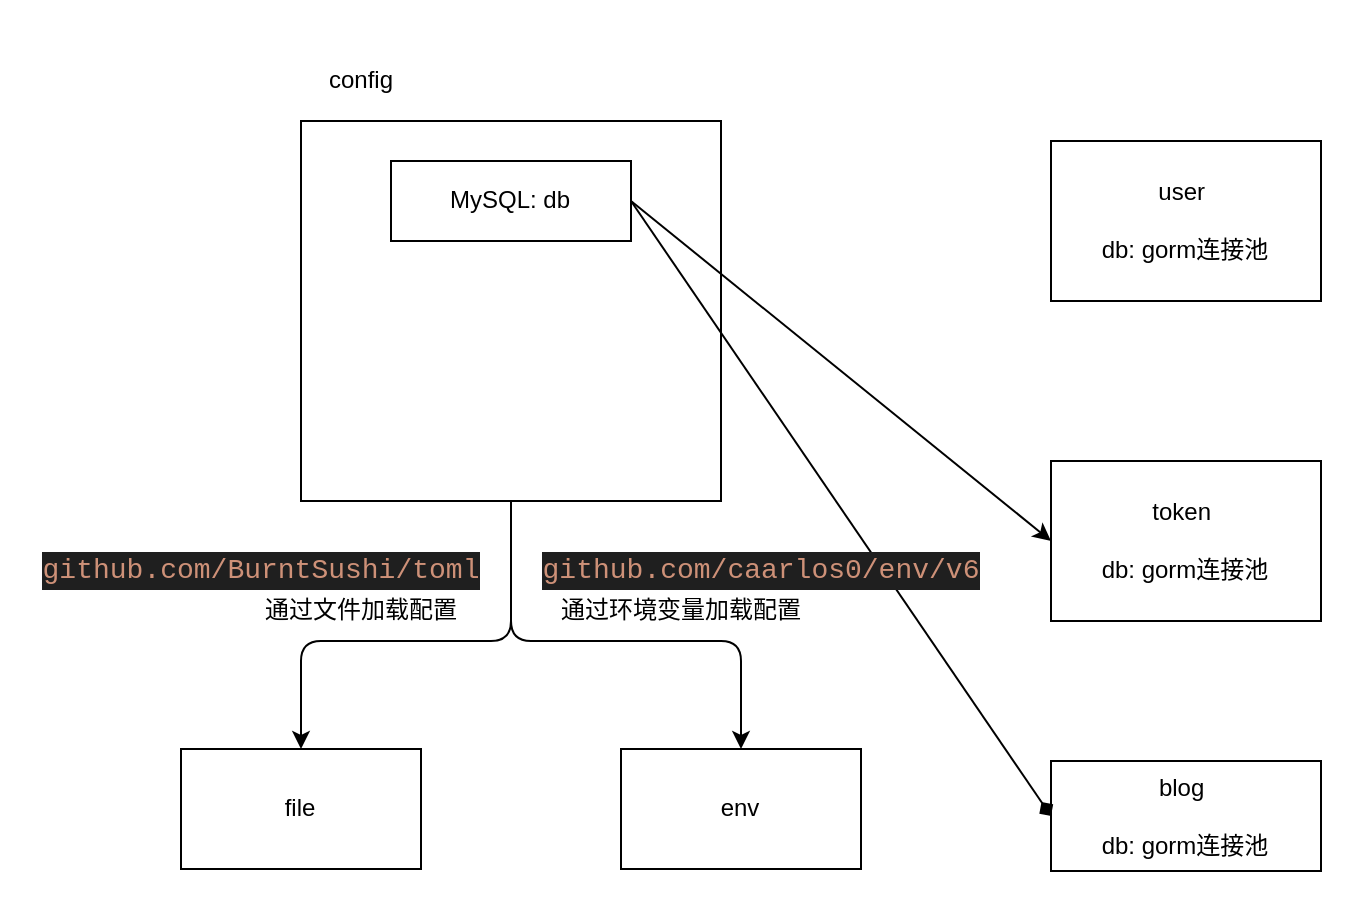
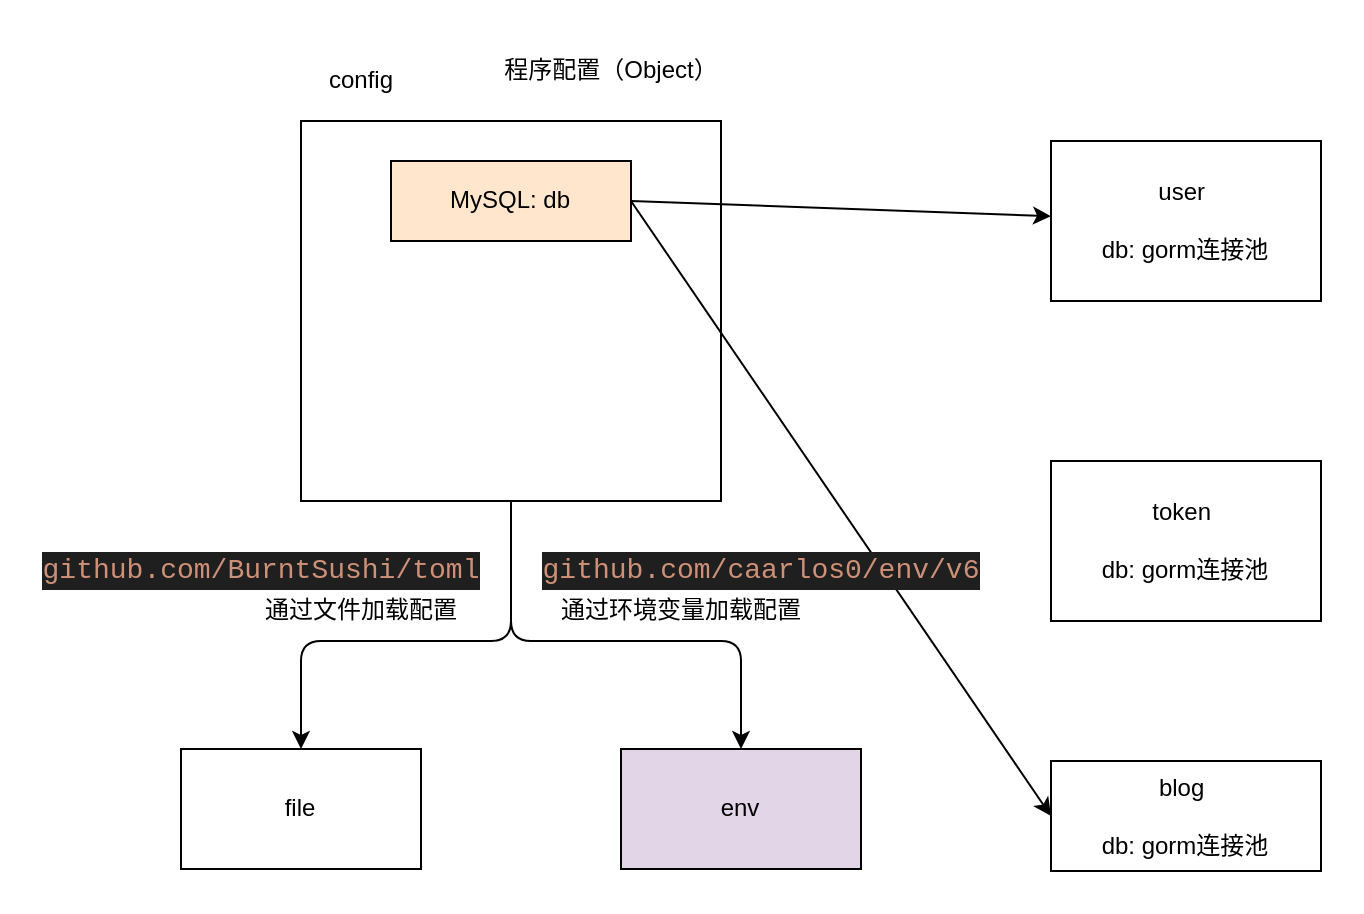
none -> (611, 71)
(511, 201) -> (511, 201)
(840, 370) -> (834, 208)
(1041, 802) -> (1042, 803)
(741, 809) -> (741, 809)
